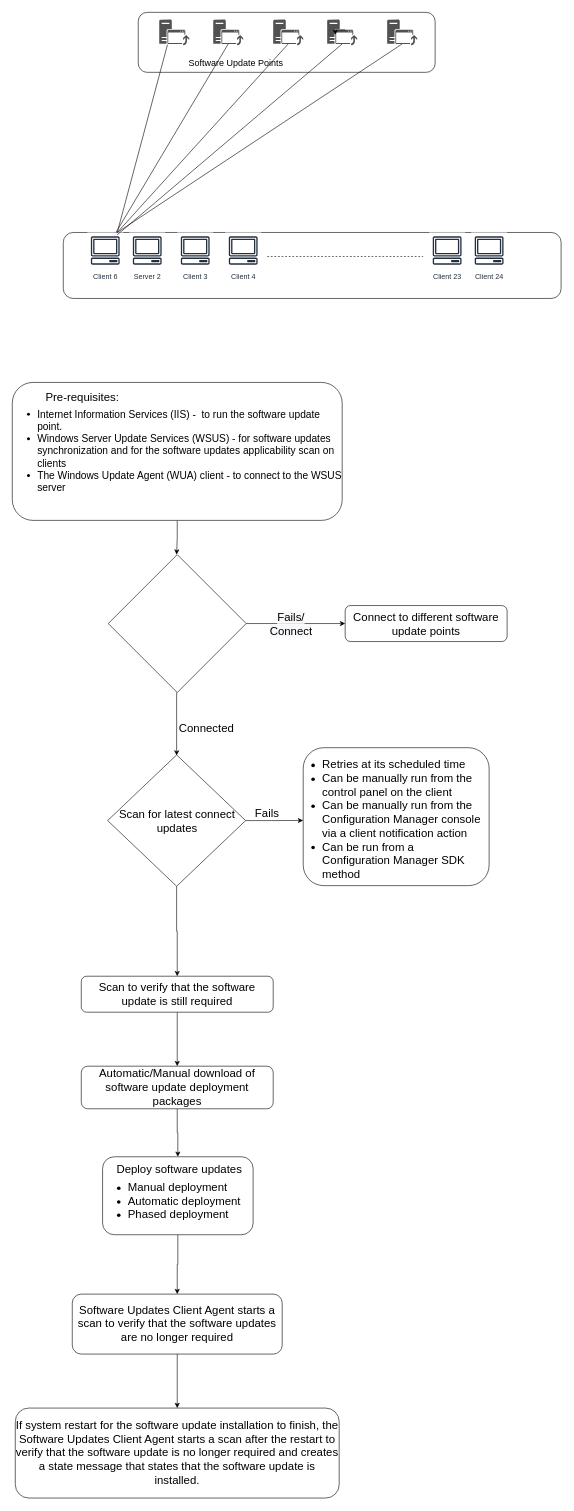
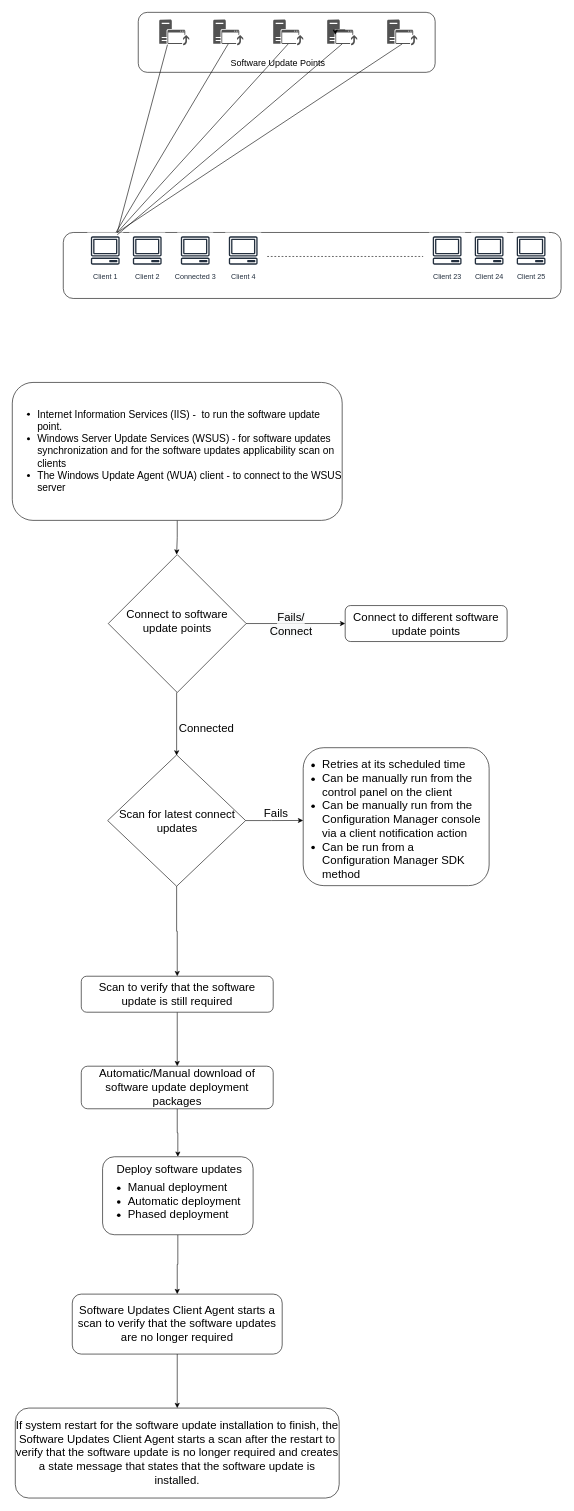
(236, 63) -> (278, 63)
none -> (531, 251)
(106, 277) -> (106, 277)
(148, 277) -> (148, 277)
(196, 277) -> (196, 277)
(83, 398) -> none
none -> (177, 622)
(267, 814) -> (276, 814)
